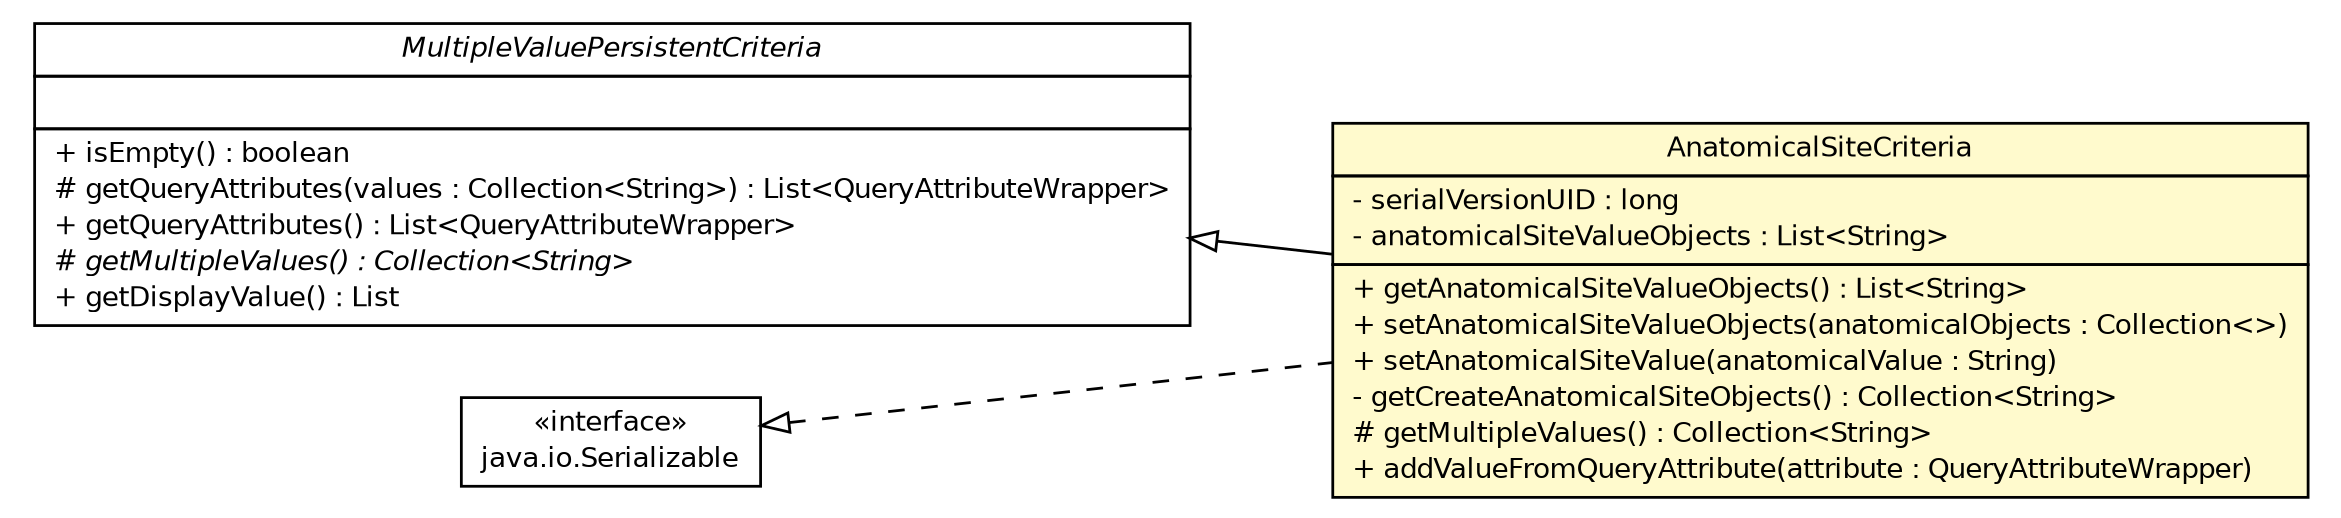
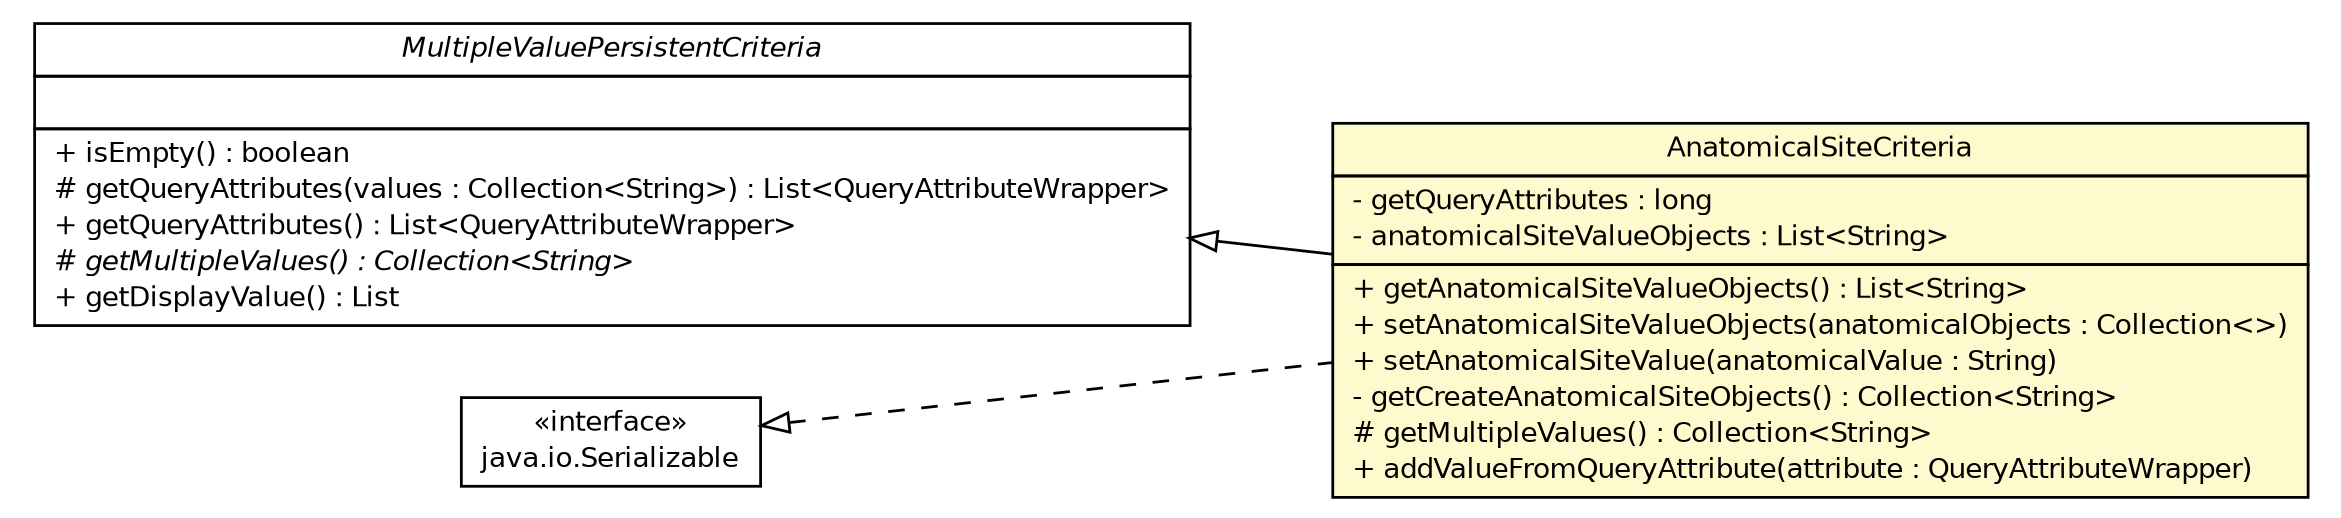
(1516, 201) -> (1532, 201)
